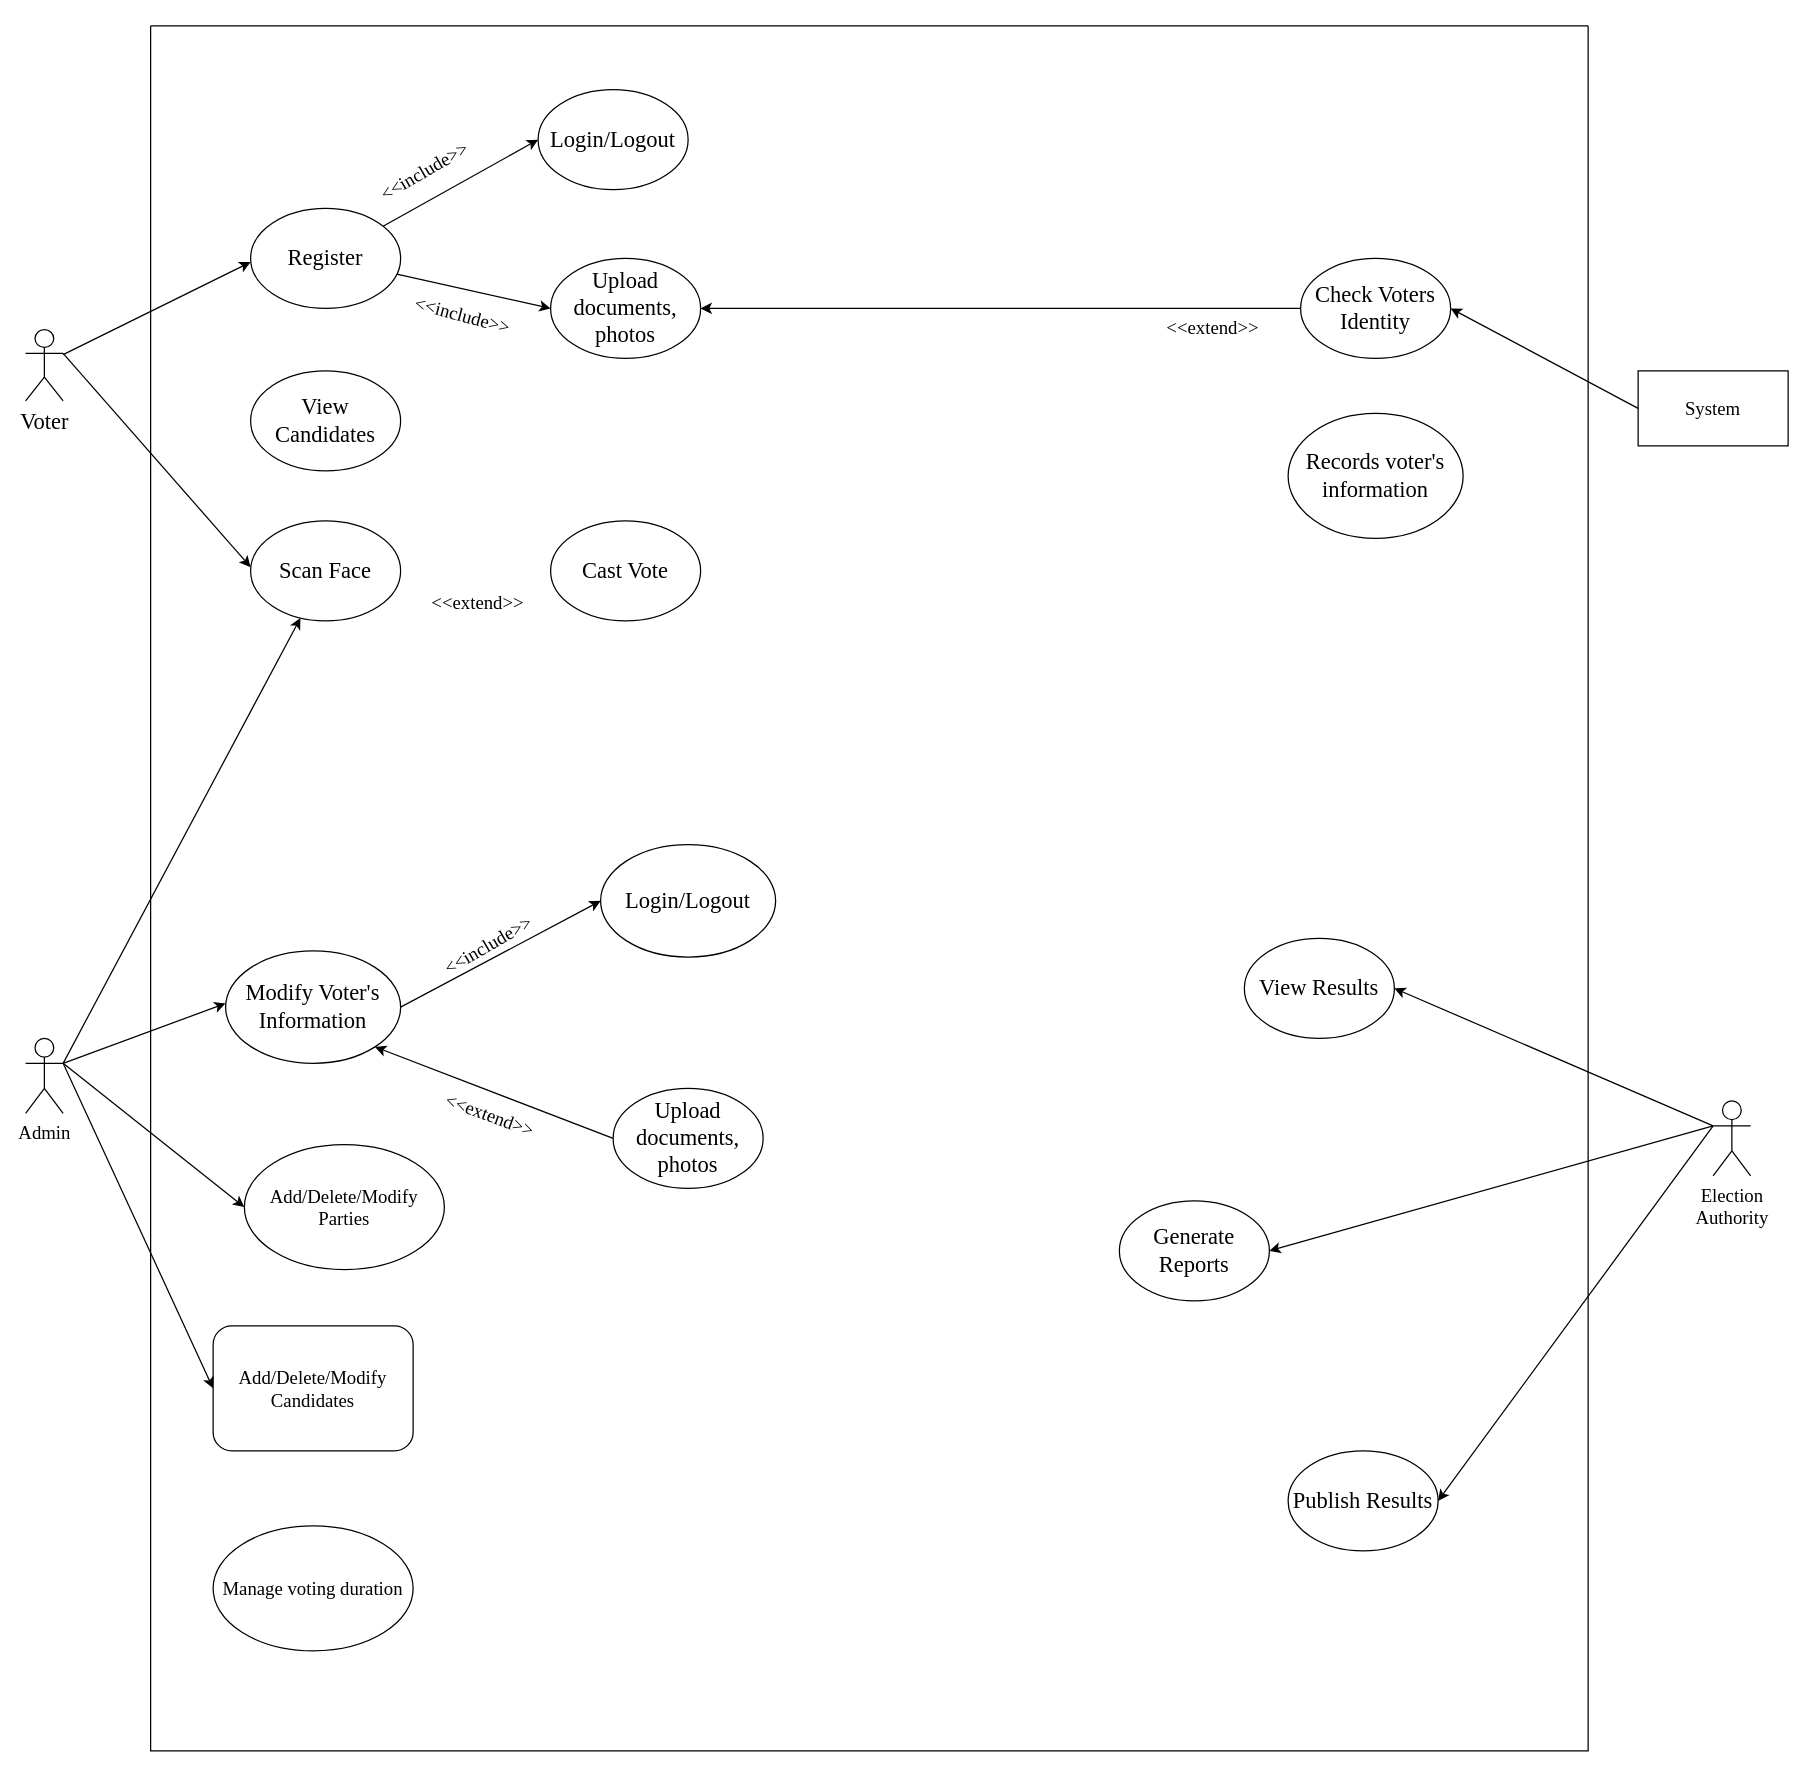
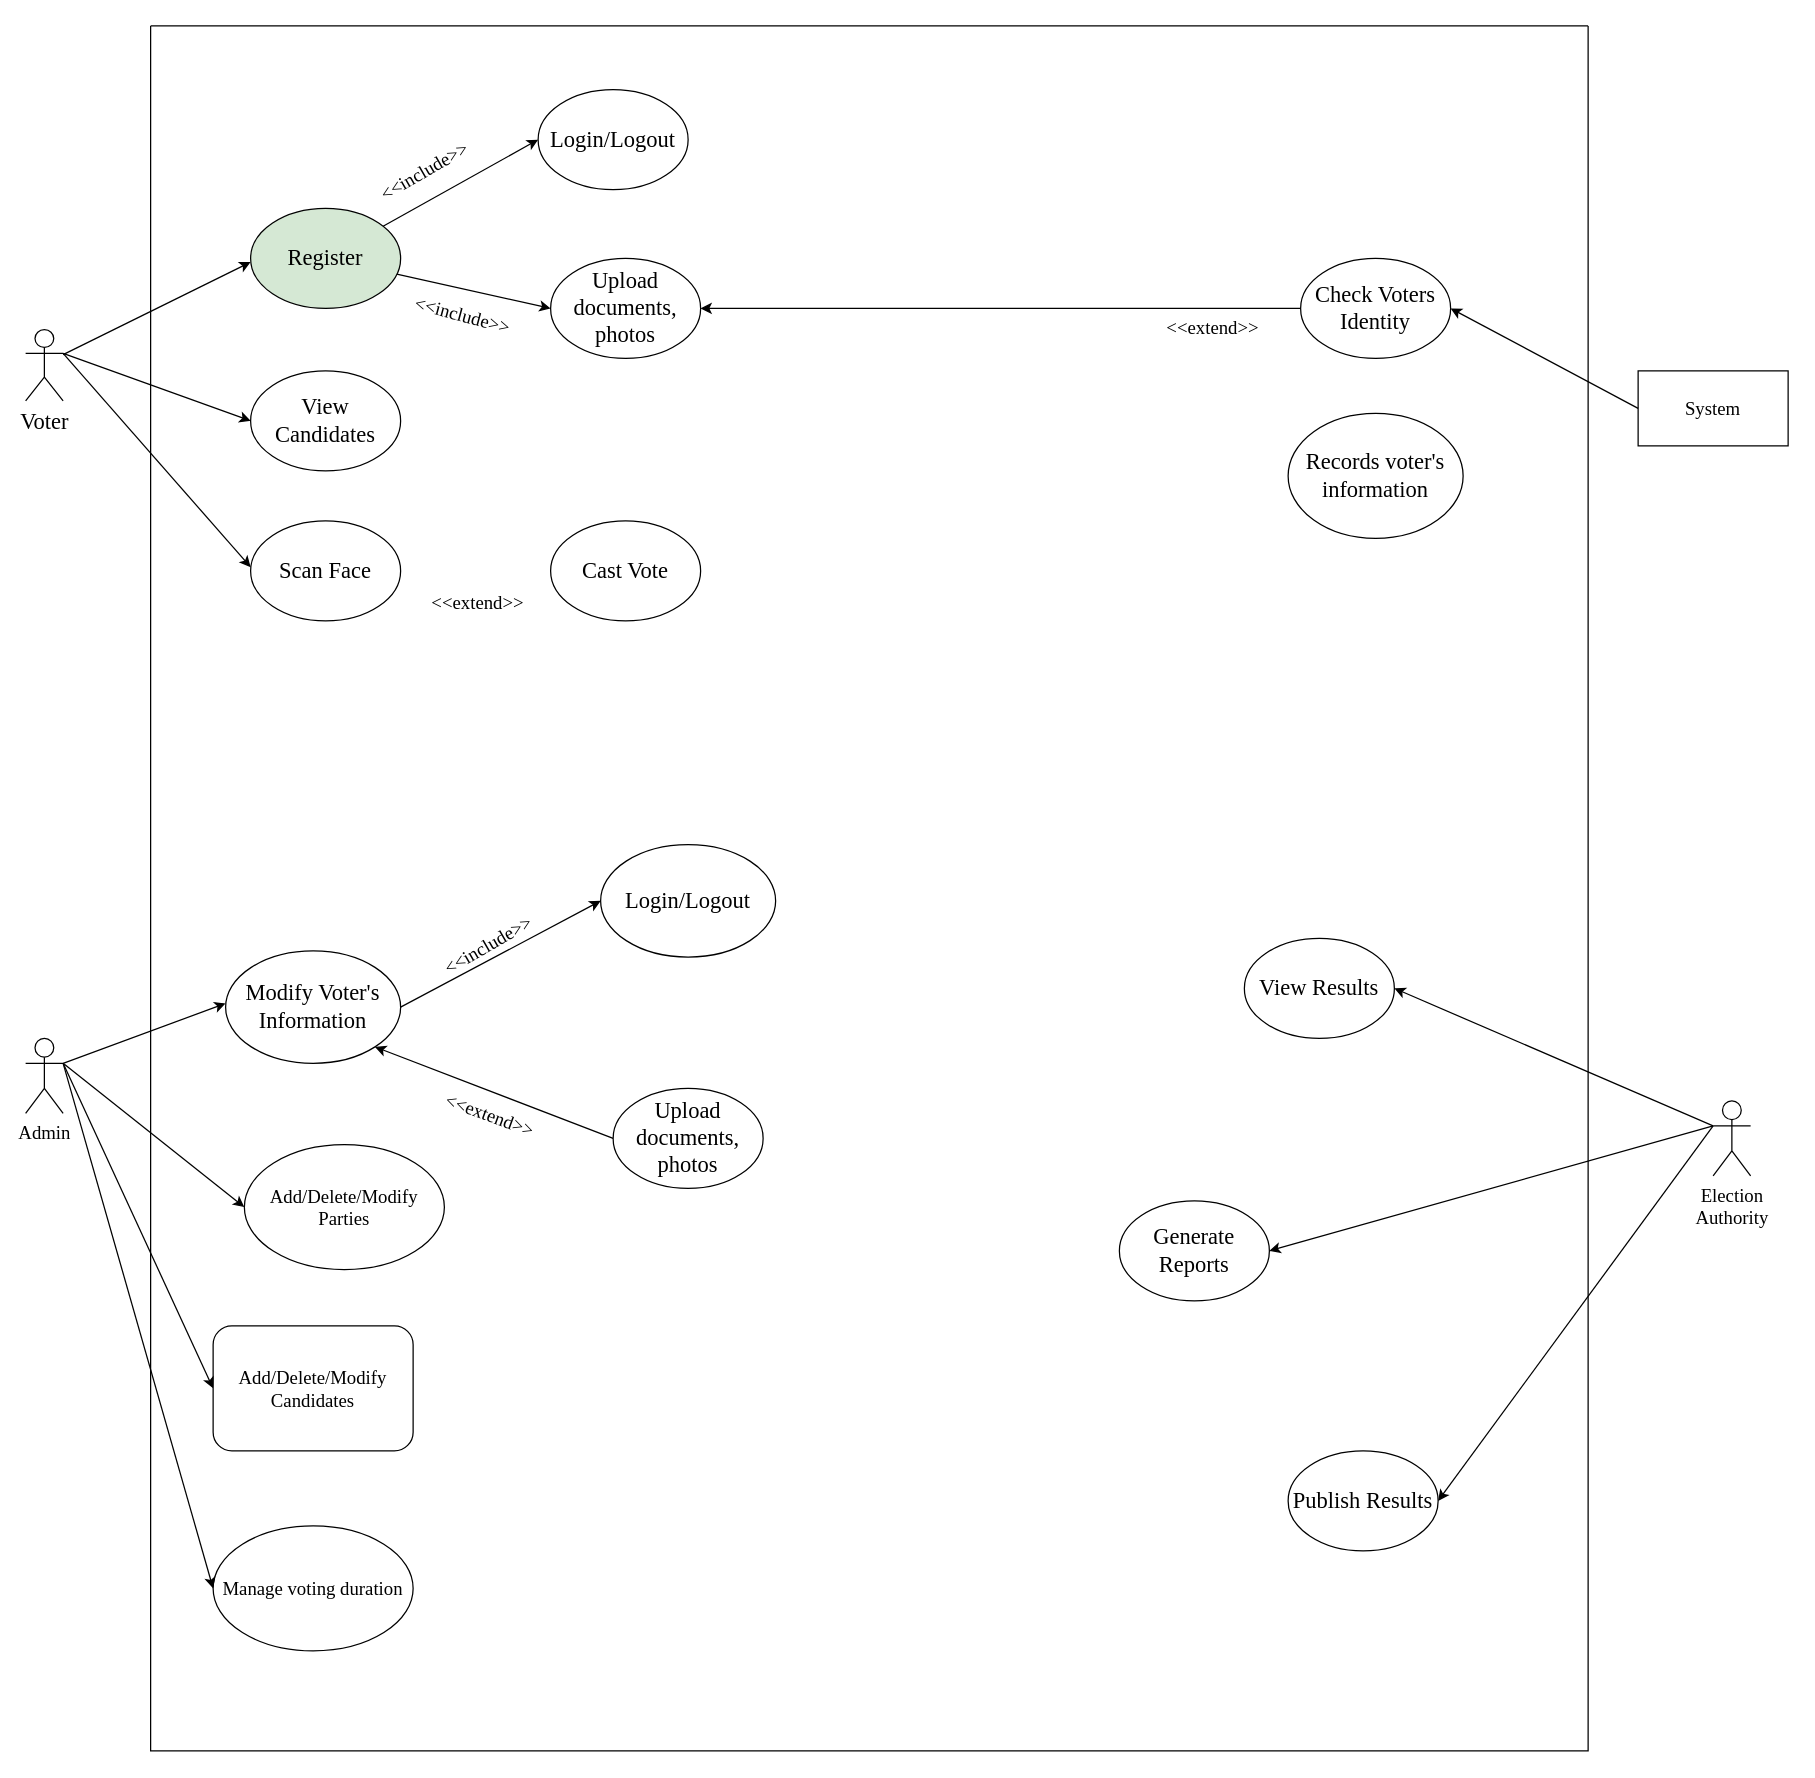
(326, 258) -> (326, 258)
none -> (155, 386)
(225, 760) -> (107, 1217)
